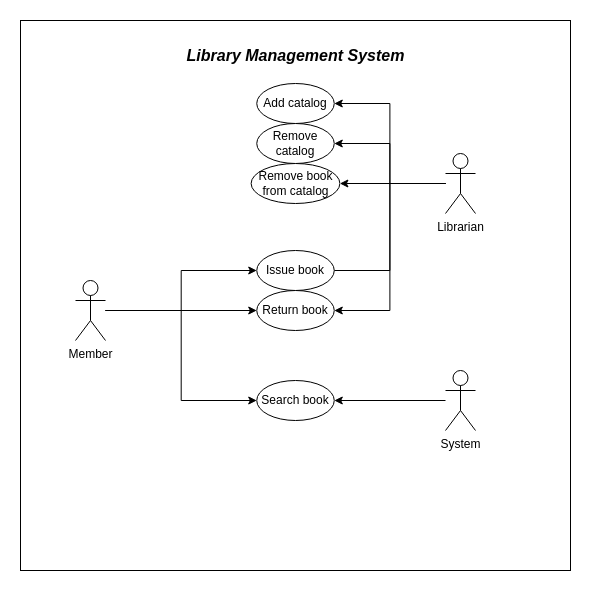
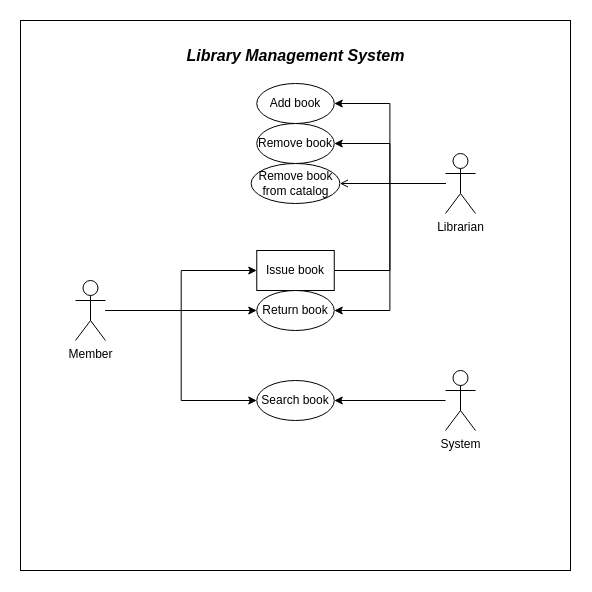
(296, 104) -> (296, 104)
(296, 144) -> (296, 144)
(348, 184) -> (346, 184)
(296, 271) -> (296, 271)
